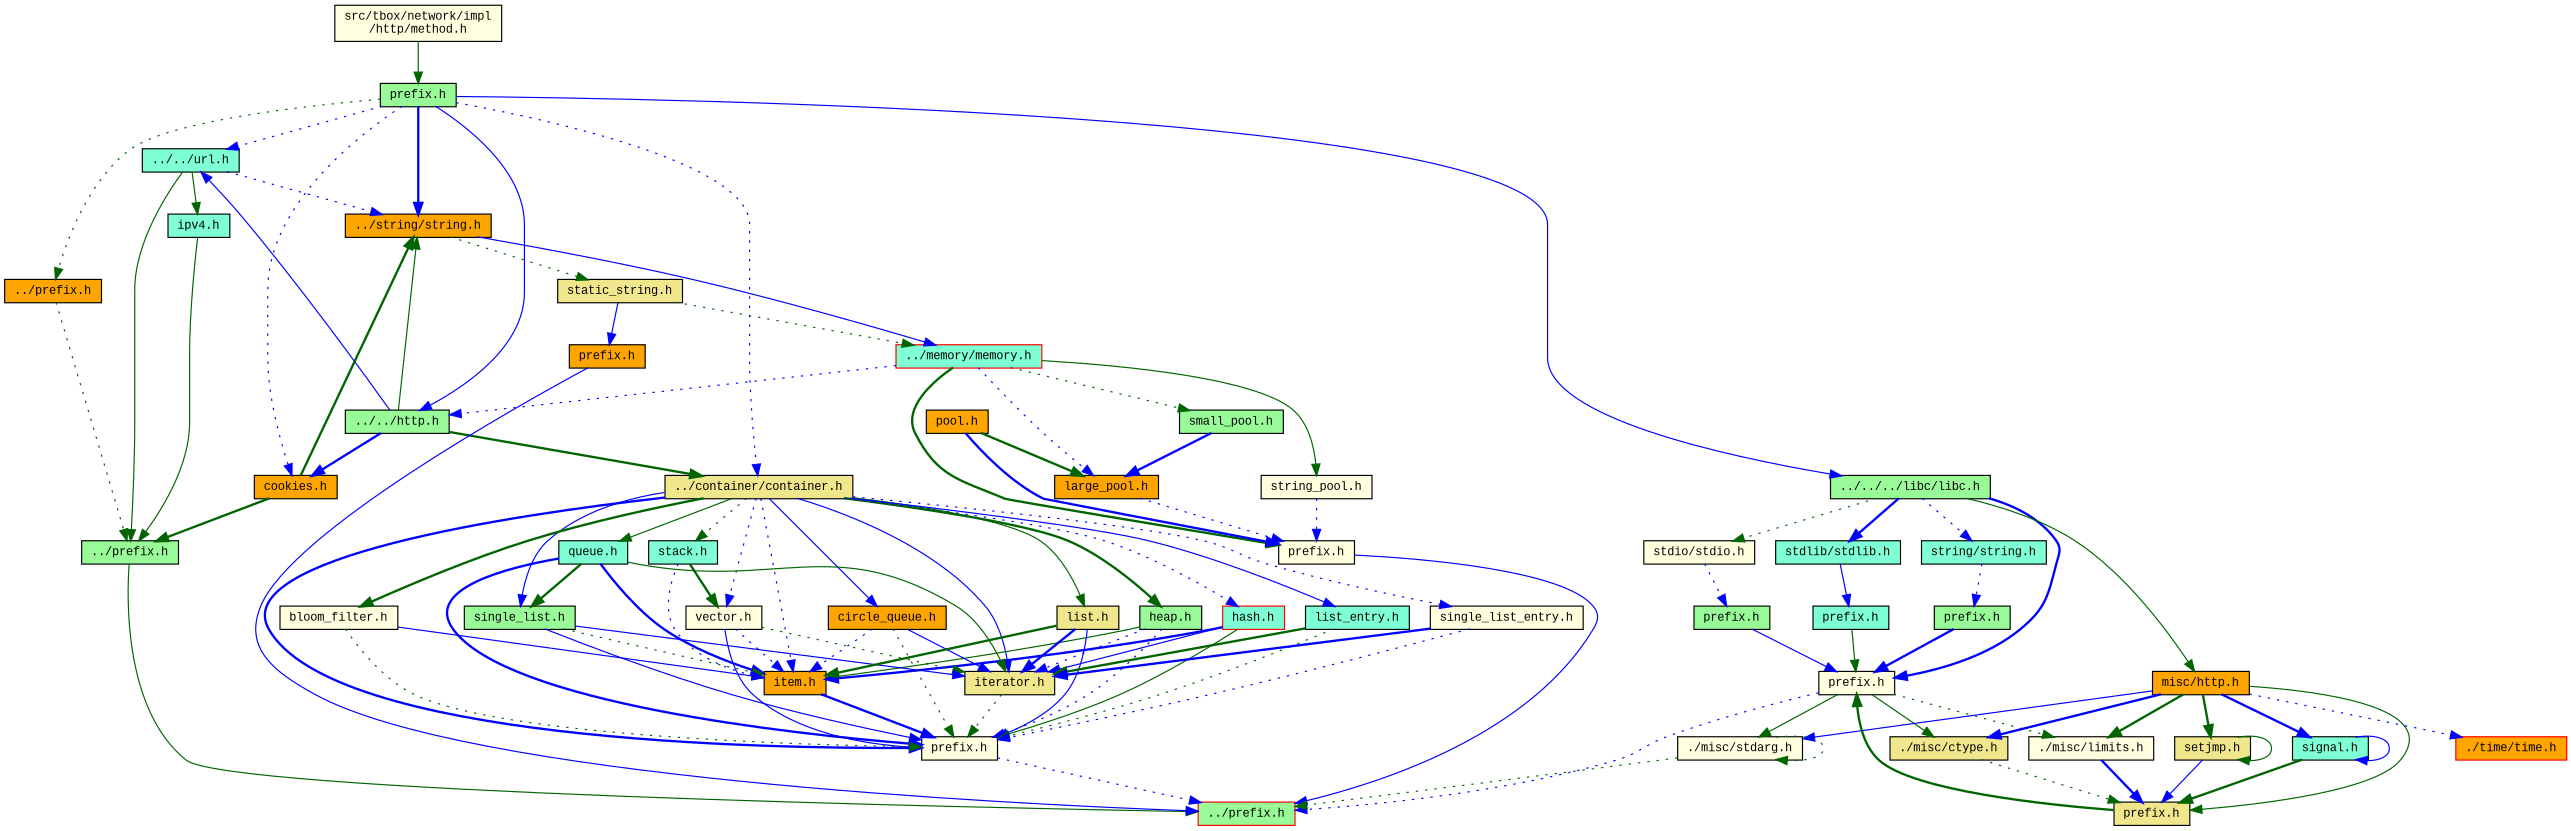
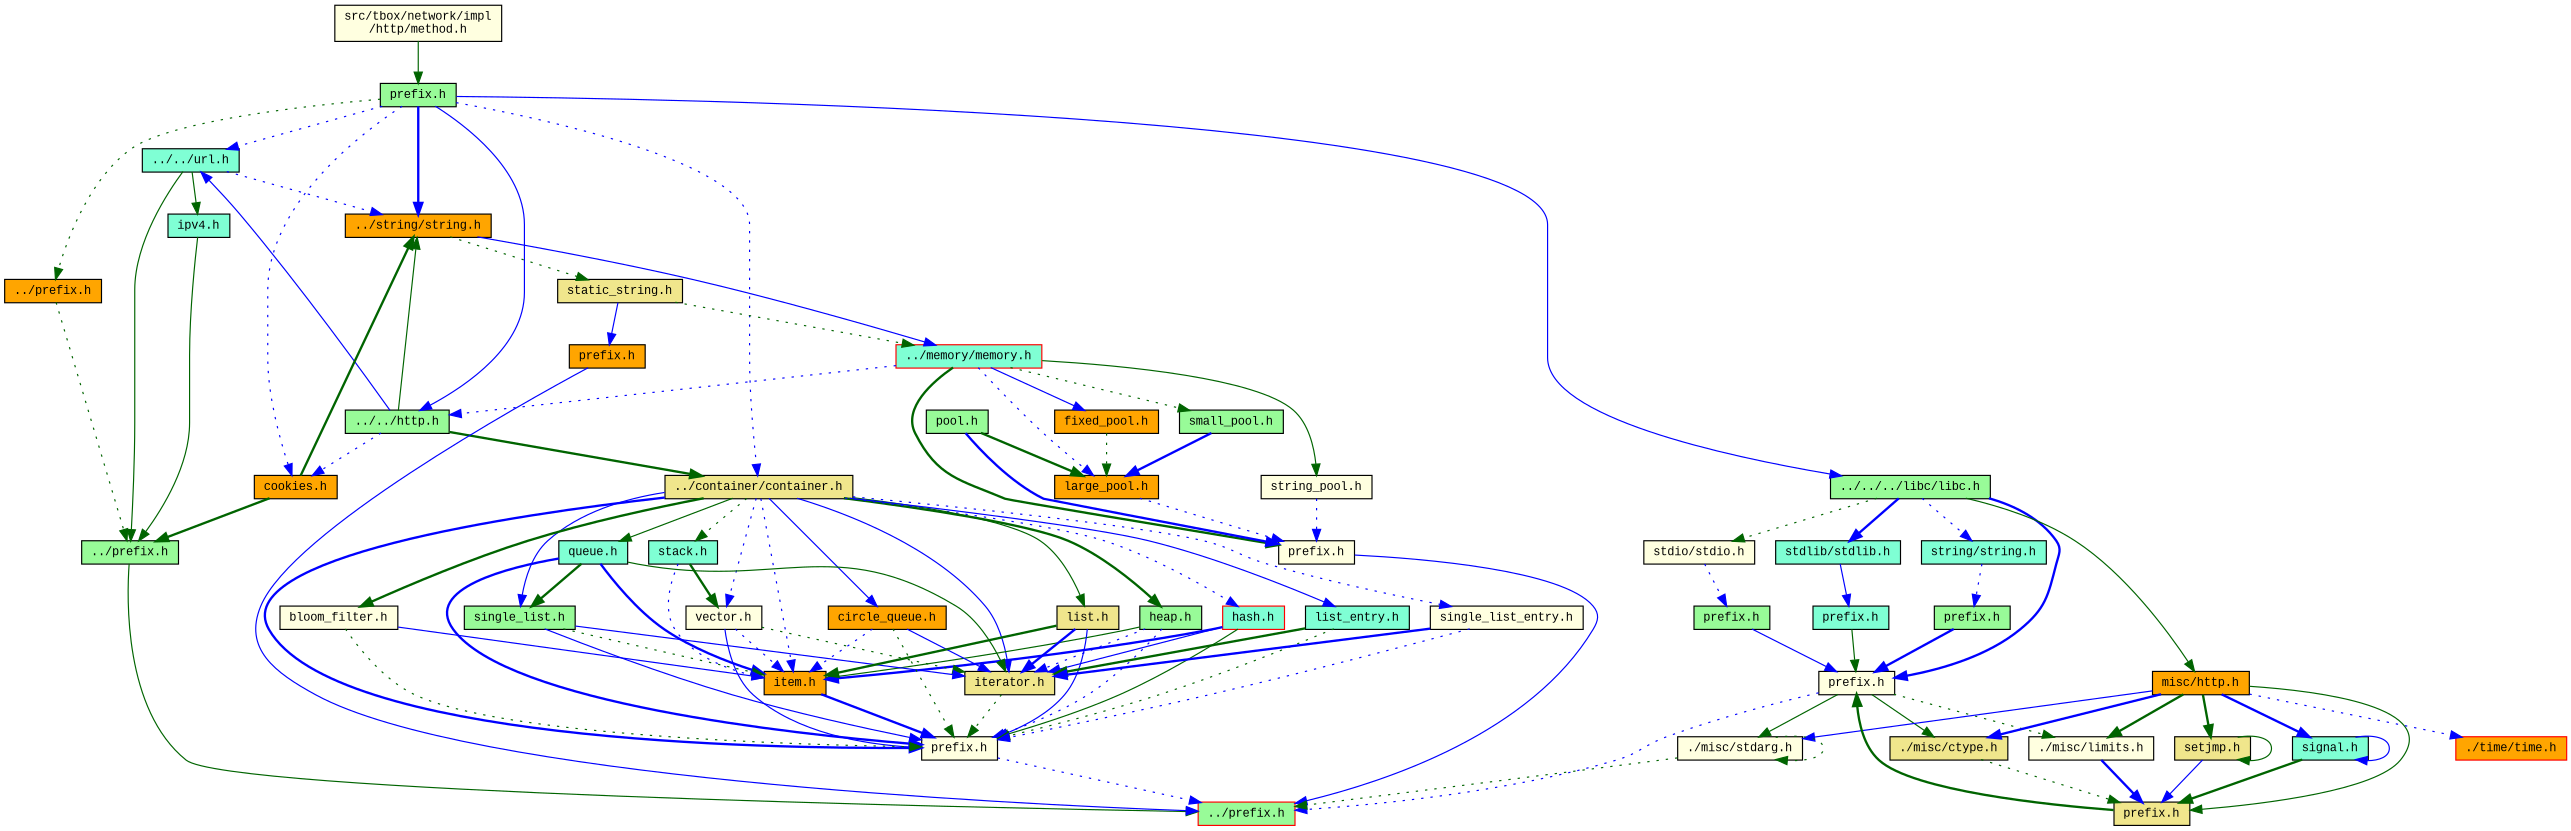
(957, 422) -> (957, 422)
none -> (1107, 422)
(352, 451) -> (352, 451)
